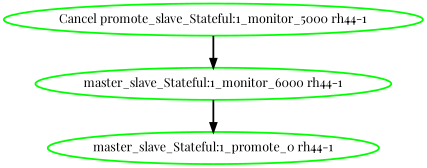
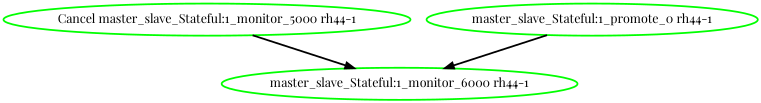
(213, 20) -> (207, 20)
(213, 112) -> (500, 50)
